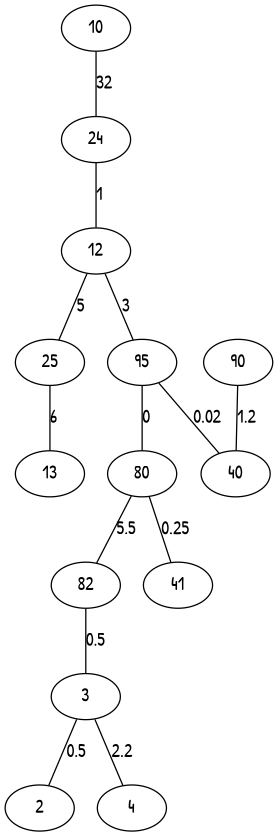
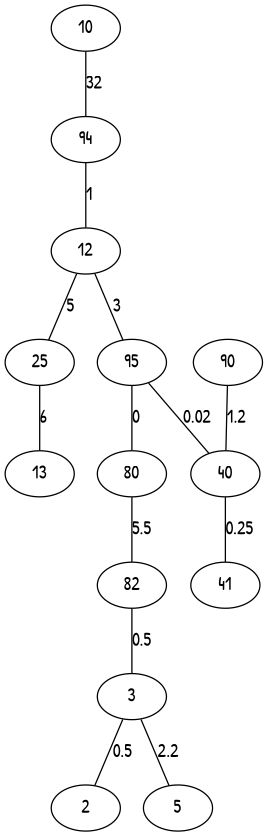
(96, 140) -> (86, 140)
(160, 530) -> (225, 530)
(132, 808) -> (178, 808)
